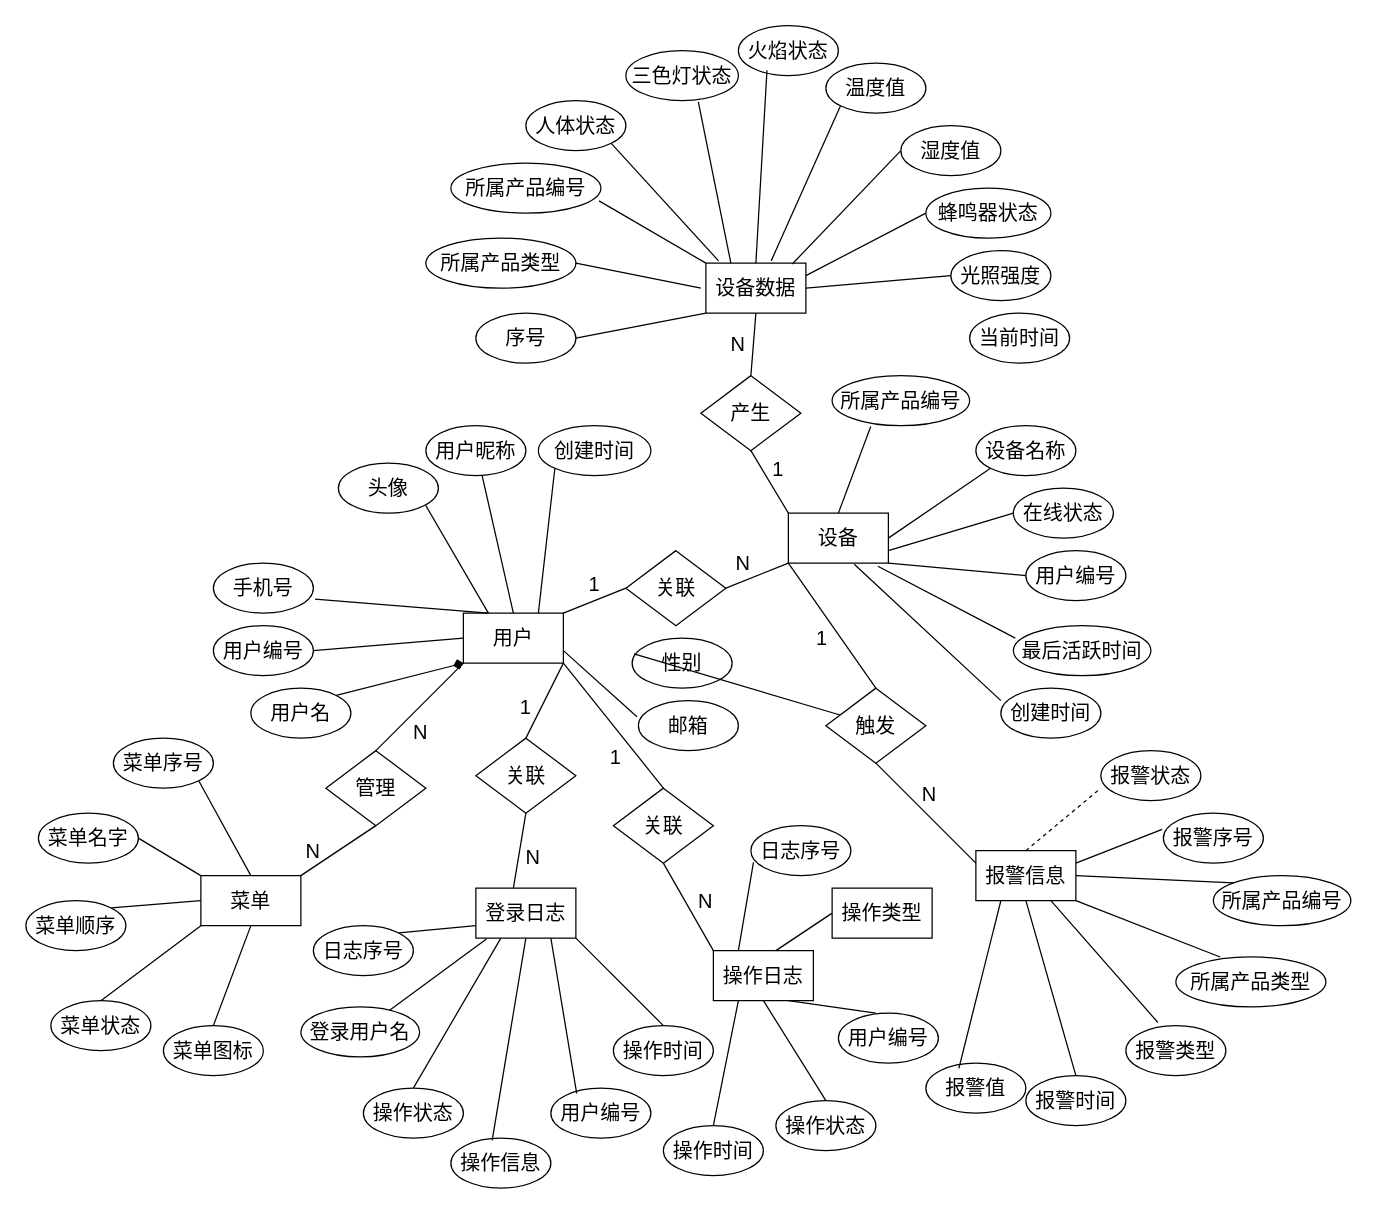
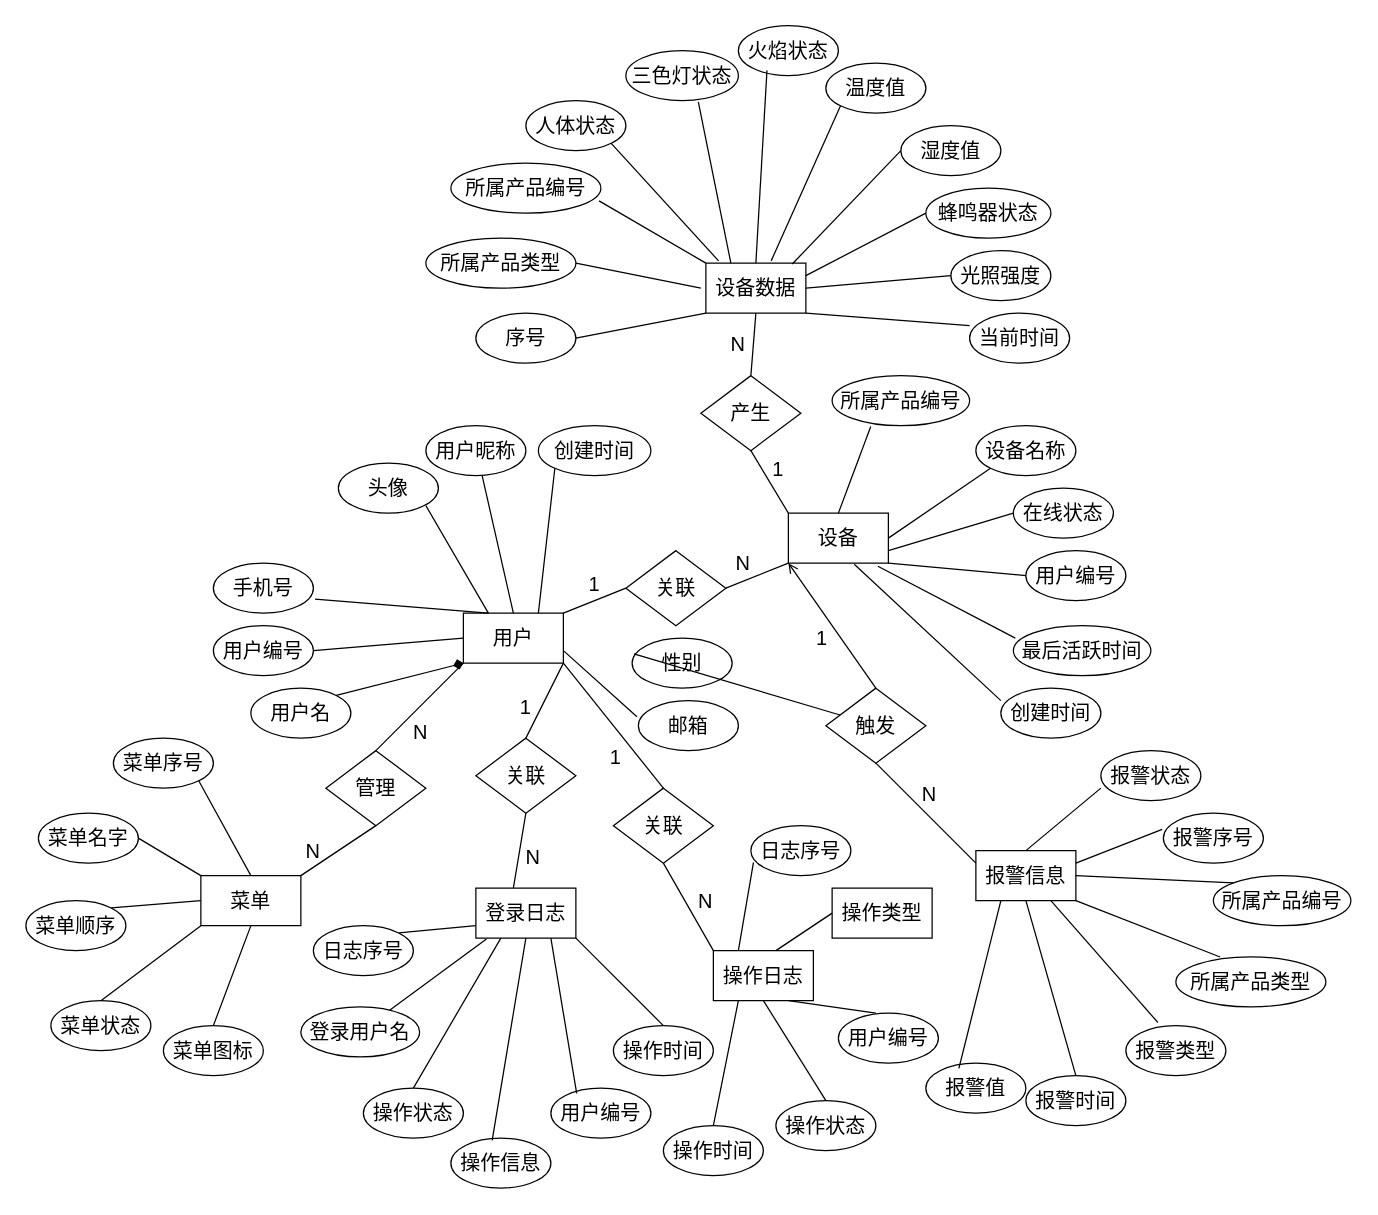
none -> (888, 319)
(790, 566) -> (791, 567)
(1064, 819) -> (1064, 819)
